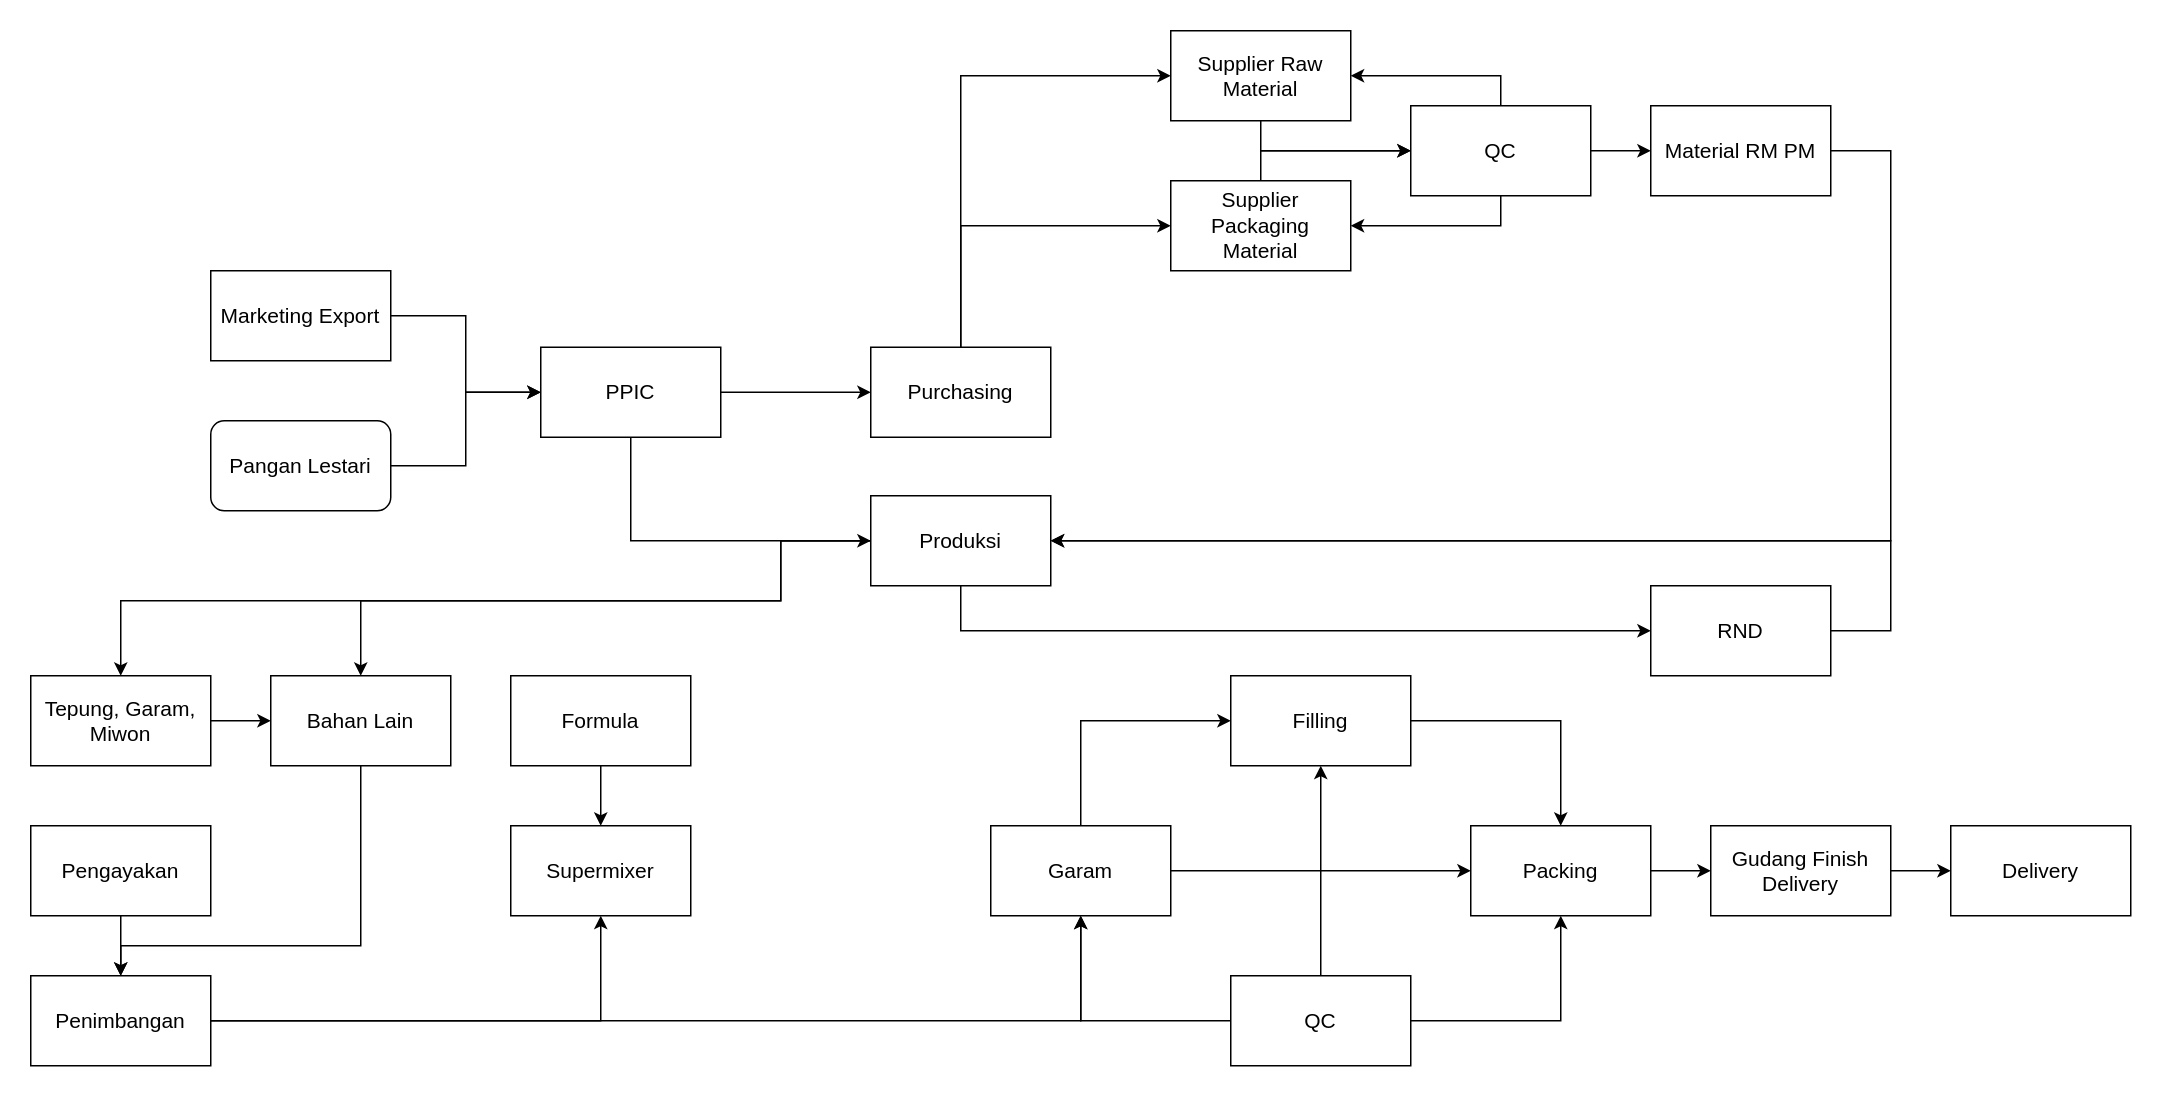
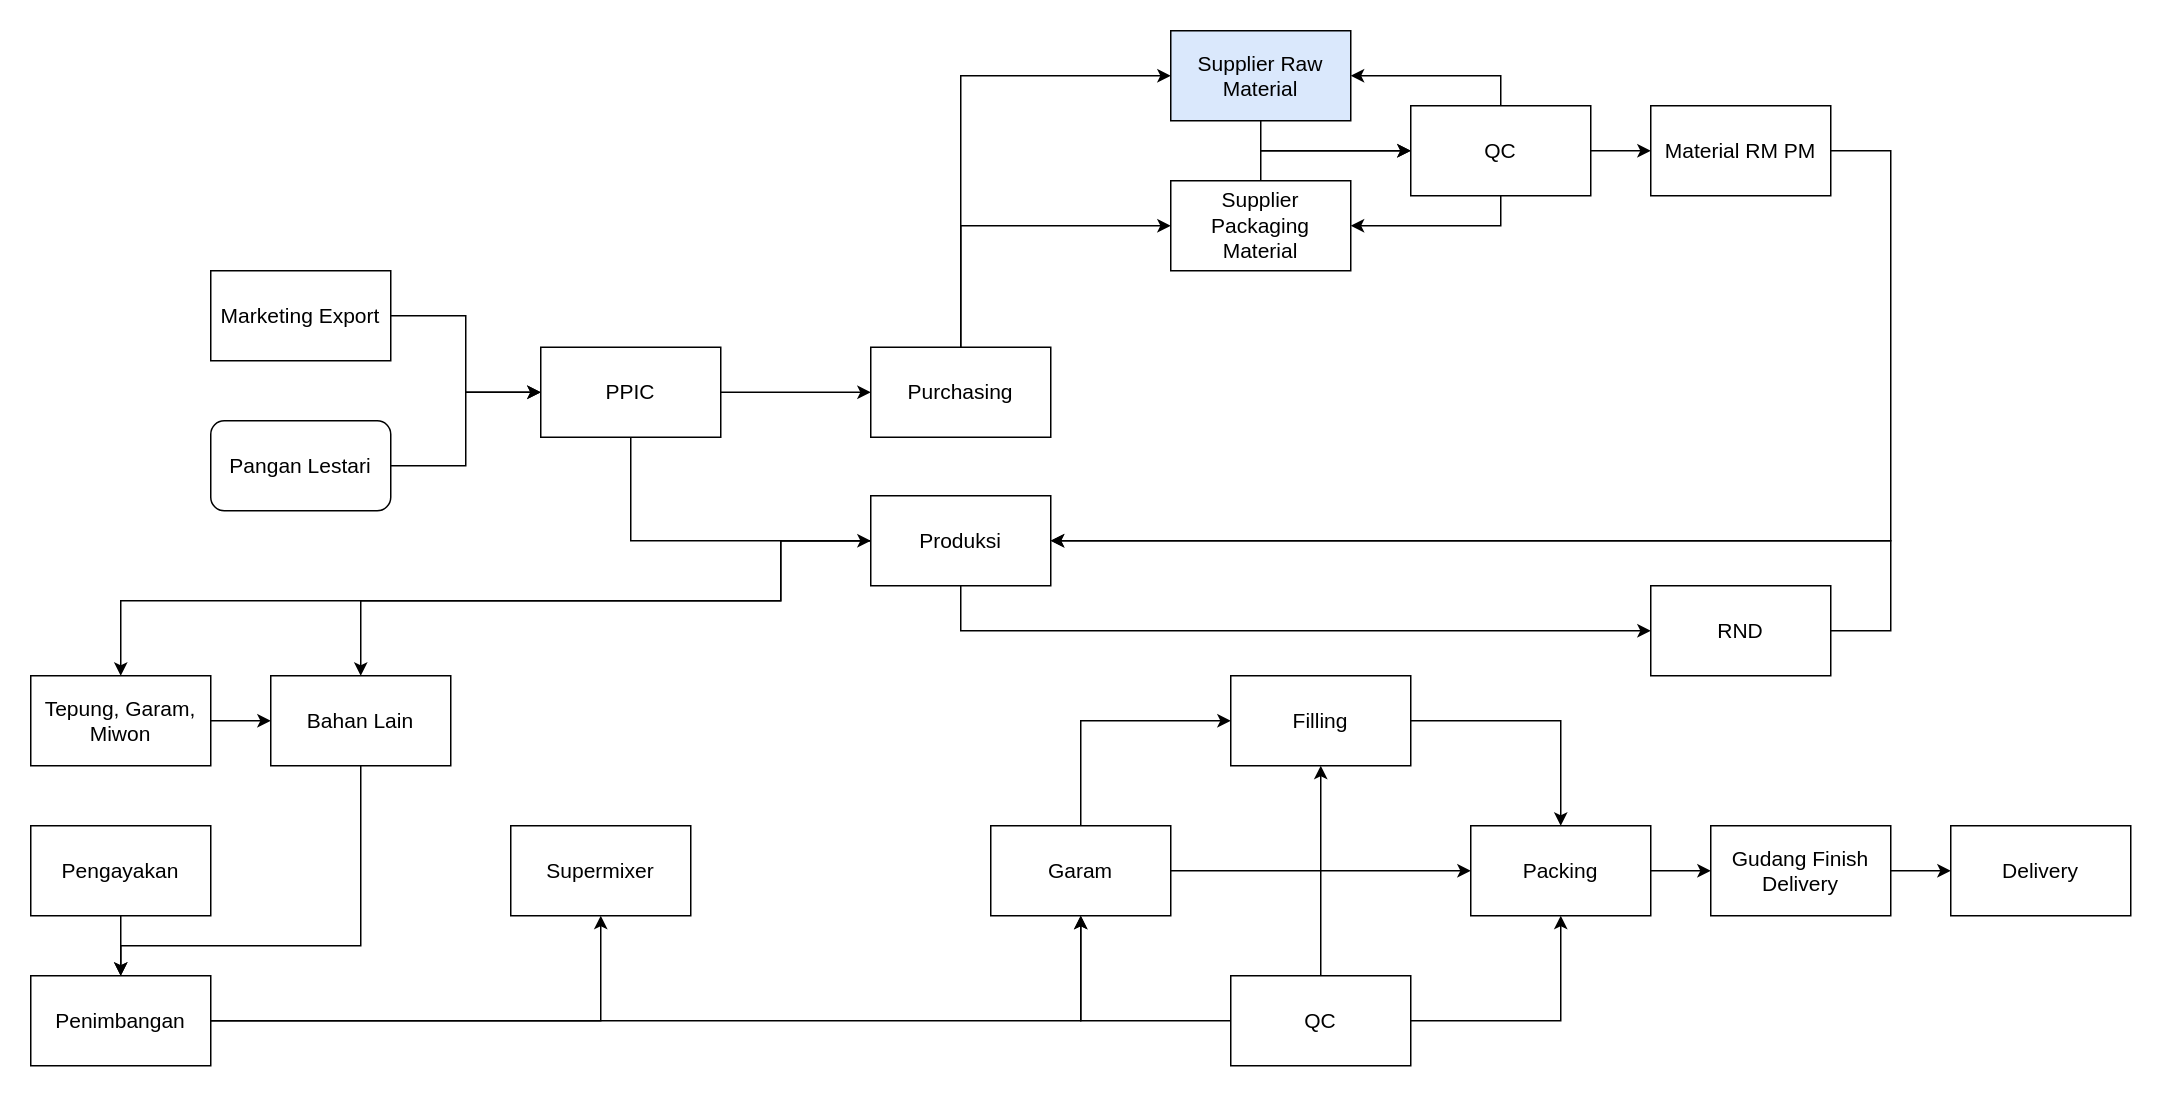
(1261, 76) -> (1261, 76)
(601, 721) -> none
(601, 791) -> none
